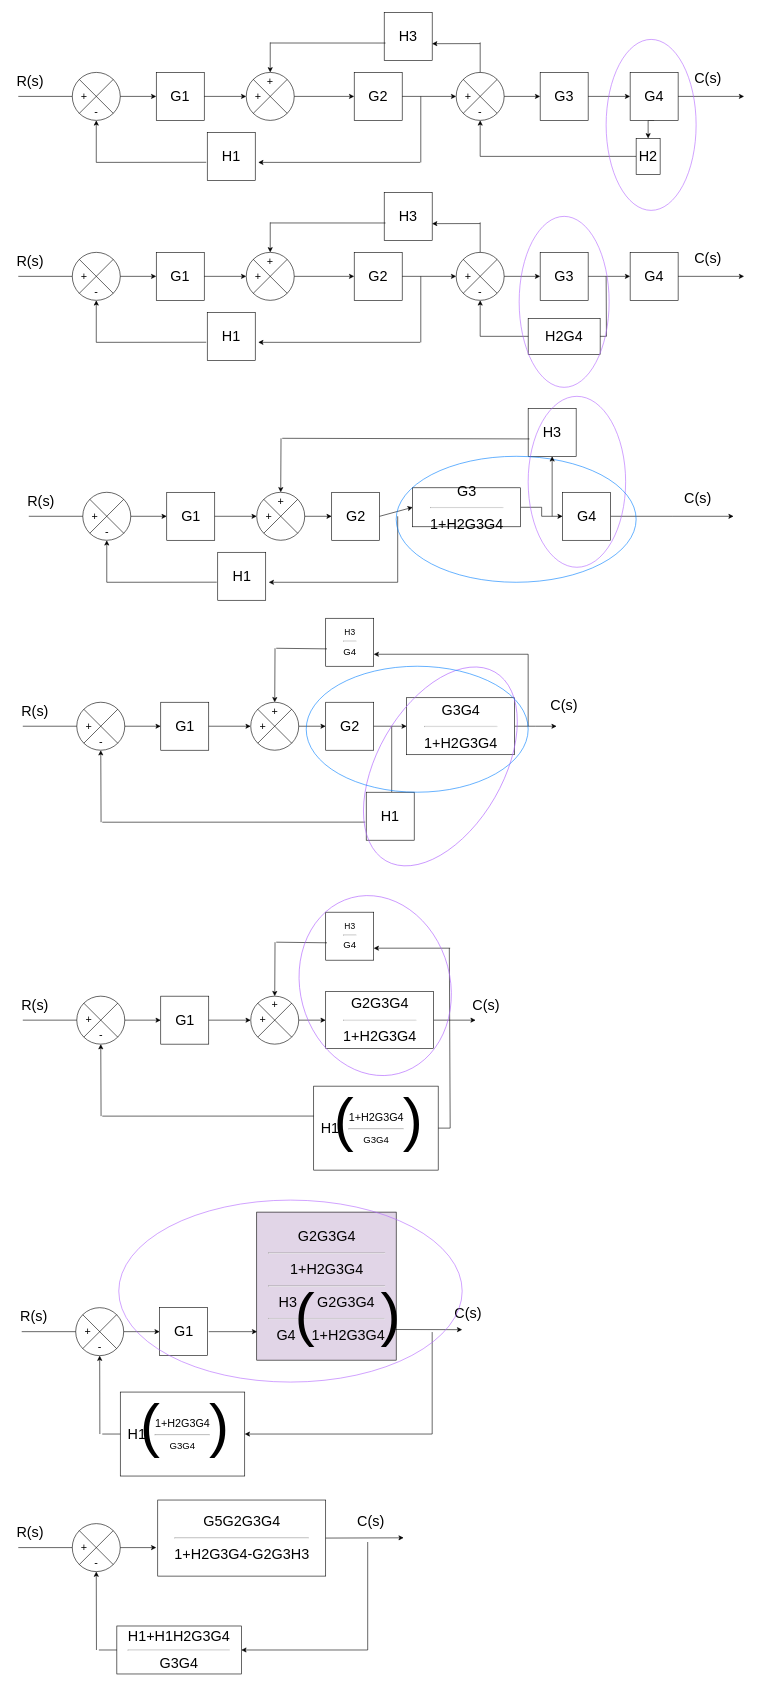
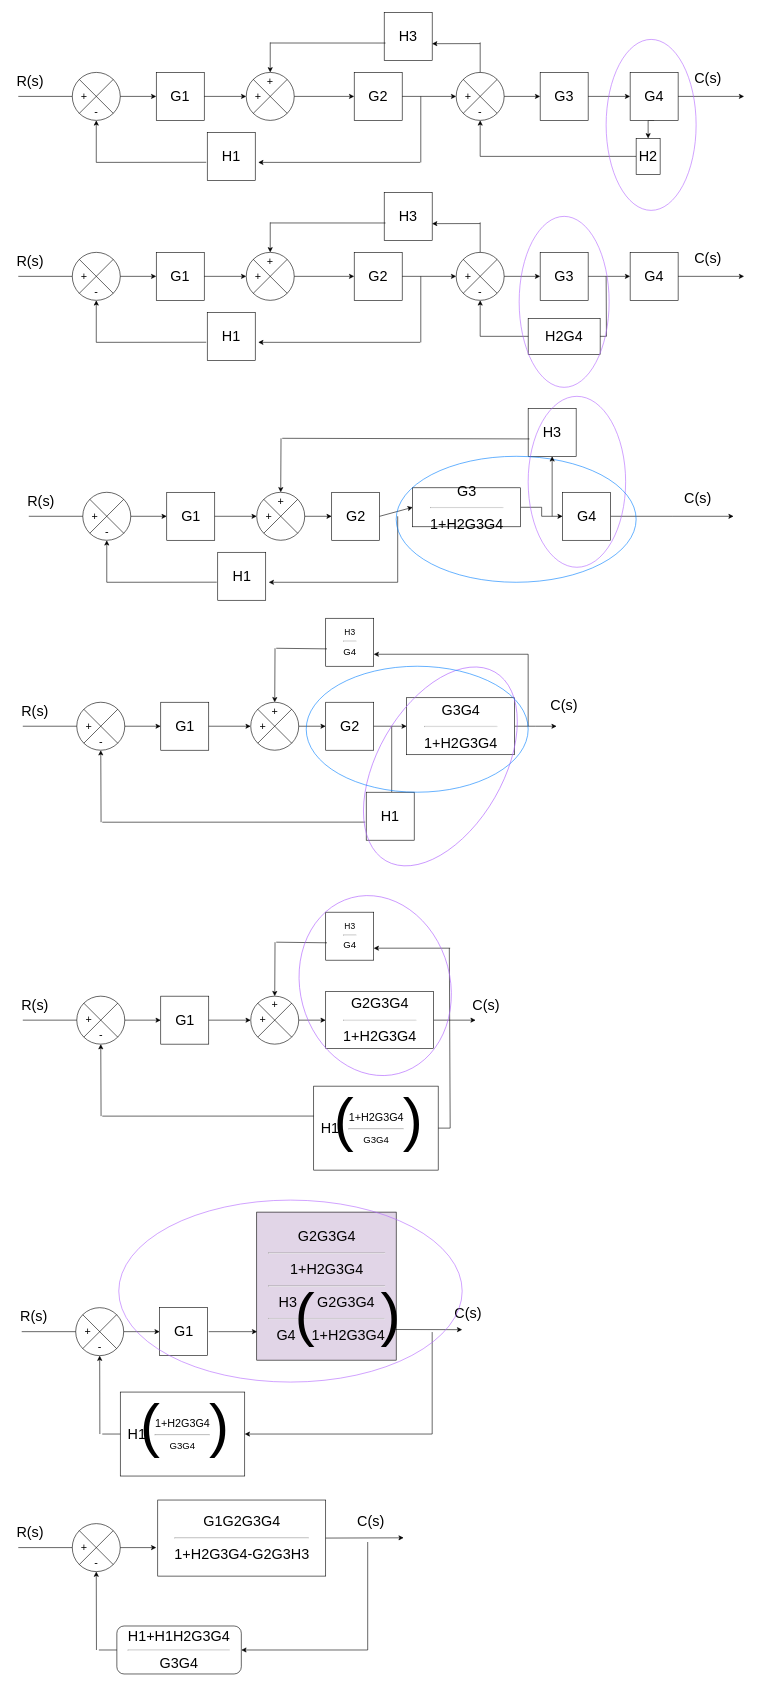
(242, 1538) -> (242, 1538)
(179, 1650) -> (179, 1650)
